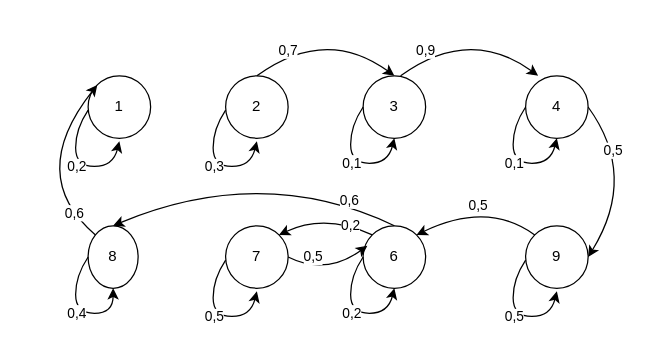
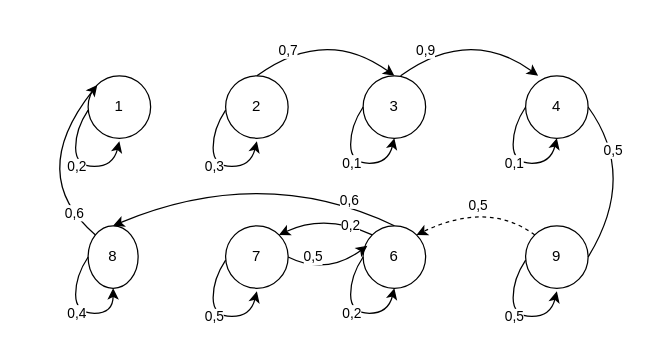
(611, 205) -> (609, 209)
(480, 217) -> (480, 217)
